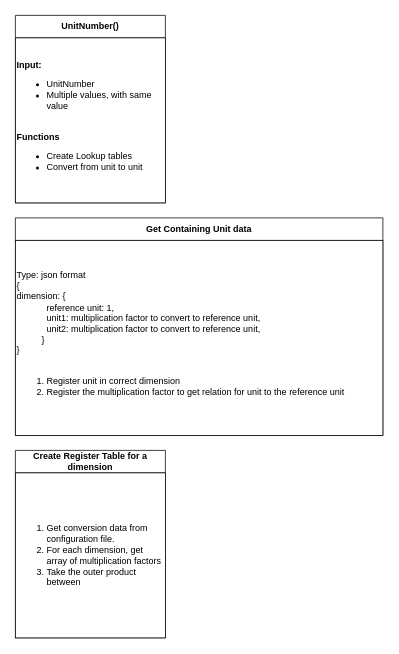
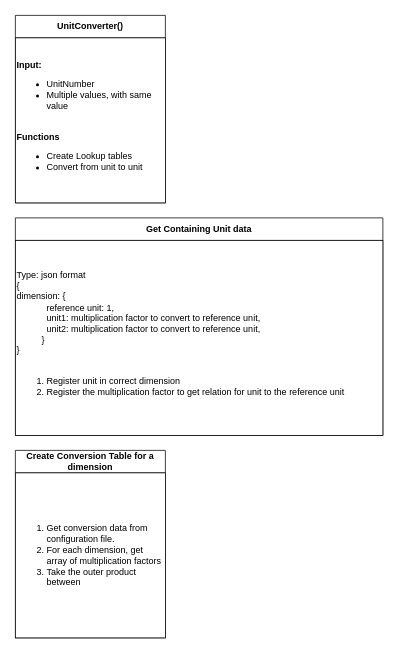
(90, 27) -> (90, 27)
(90, 462) -> (90, 462)
